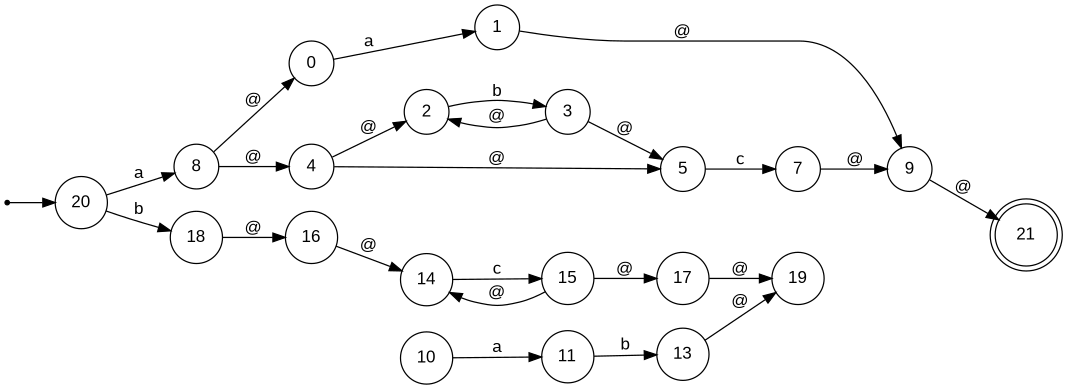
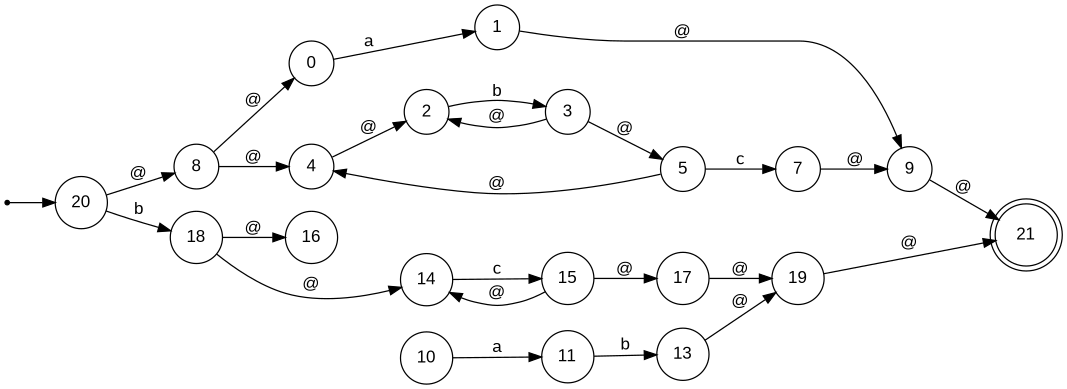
(491, 168) -> (503, 194)
(139, 173) -> (139, 173)
(363, 256) -> (298, 296)
none -> (904, 258)
